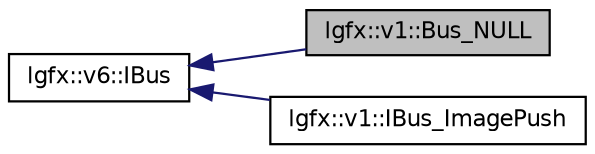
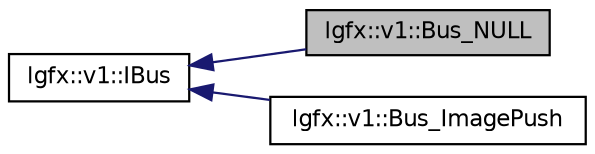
(99, 78) -> (99, 78)
(428, 121) -> (428, 121)
